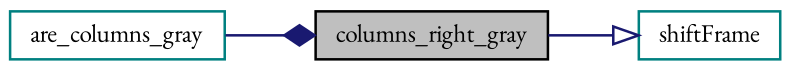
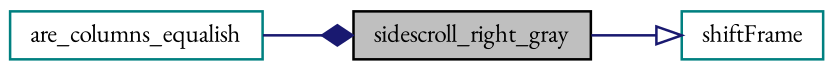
(117, 35) -> (136, 35)
(432, 35) -> (472, 35)
